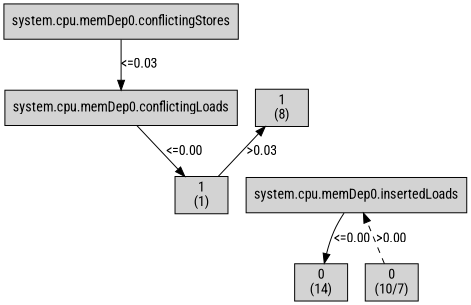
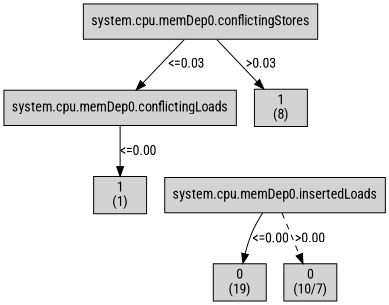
(238, 155) -> (237, 61)
(376, 243) -> (291, 234)
(321, 282) -> (240, 282)
